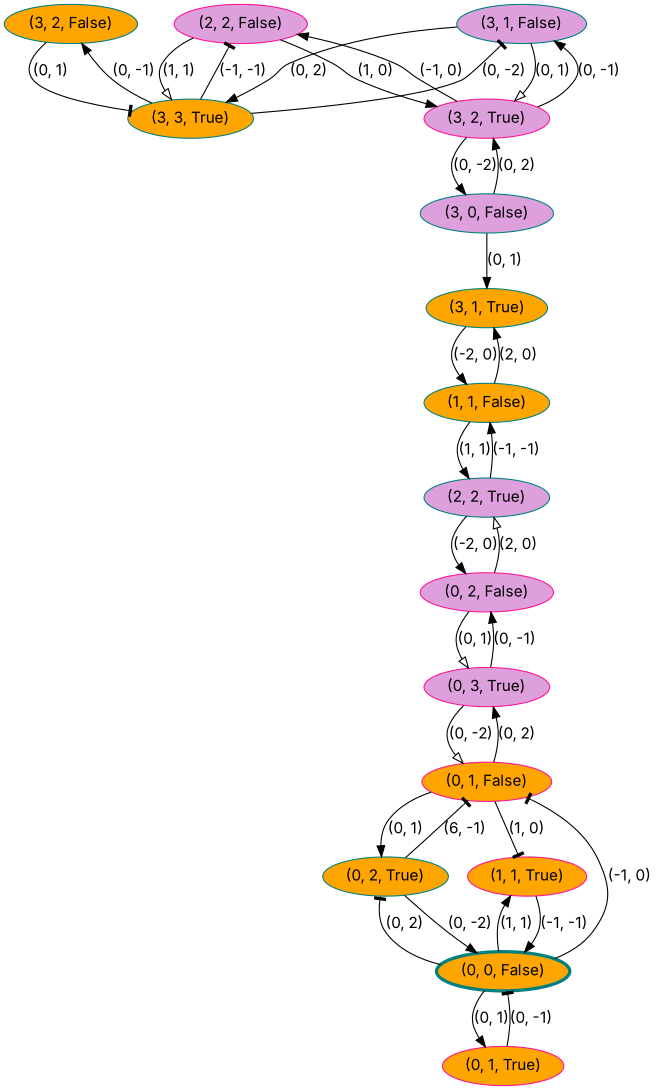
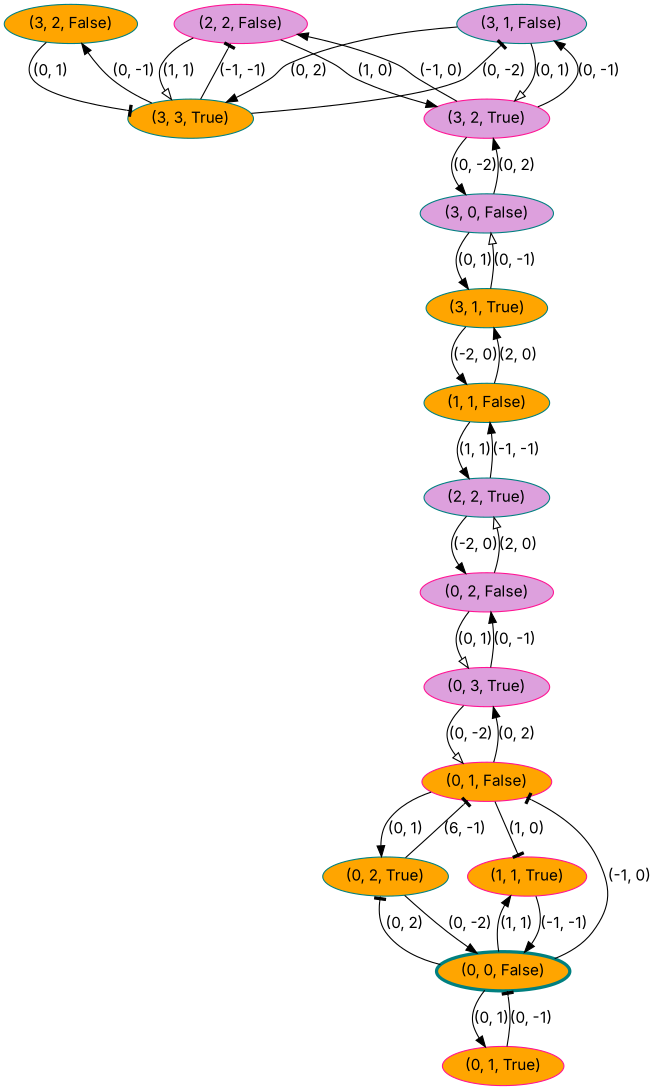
none -> (494, 266)
